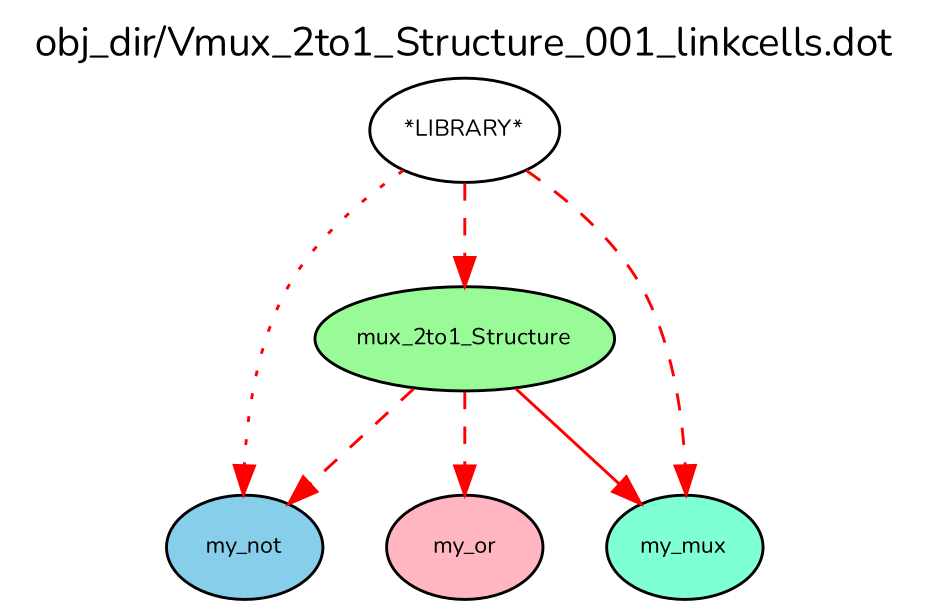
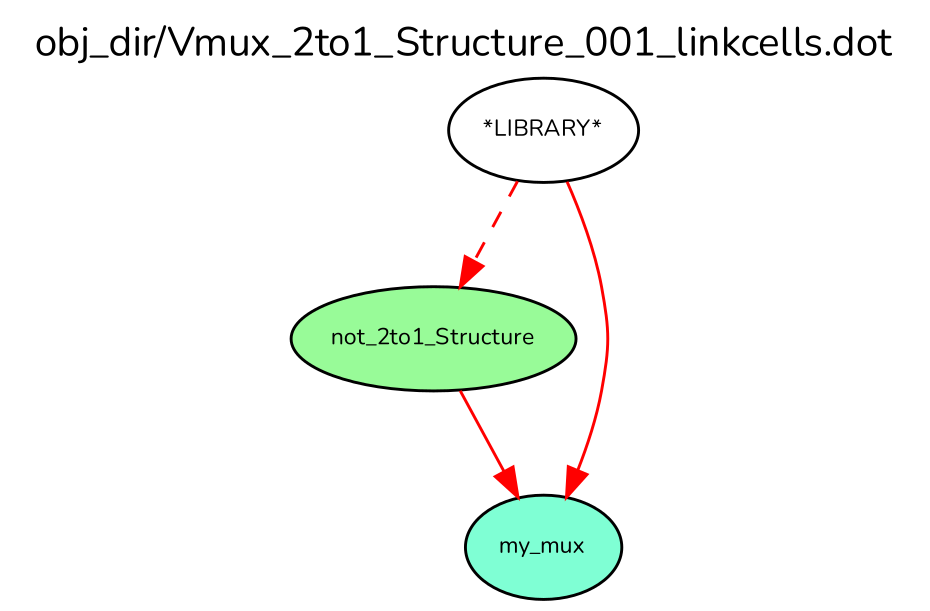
(646, 296) -> (607, 325)
(465, 339) -> (434, 339)
(245, 547) -> none
(465, 547) -> none
